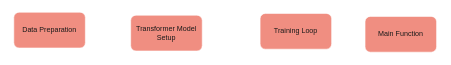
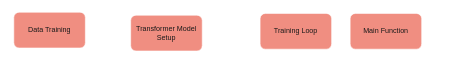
(48, 30) -> (48, 30)
(402, 35) -> (387, 32)
